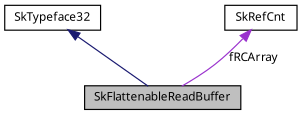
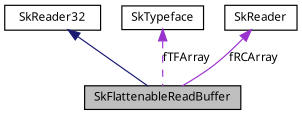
(53, 18) -> (53, 18)
none -> (163, 18)
(261, 18) -> (261, 18)
